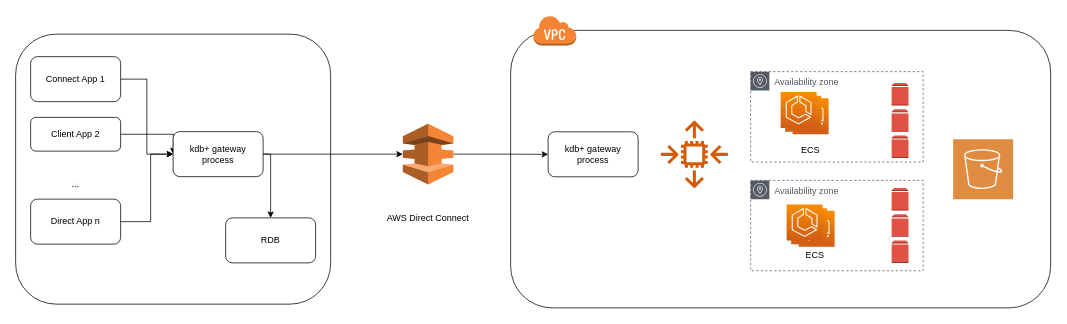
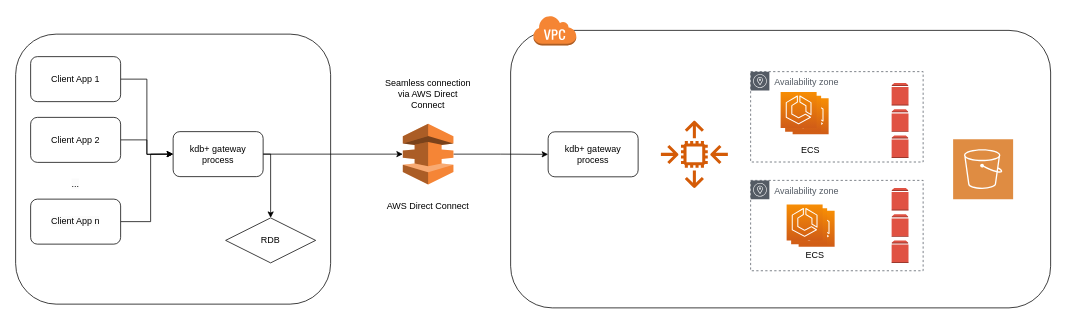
(75, 79) -> (75, 79)
none -> (428, 94)
(75, 134) -> (75, 140)
(428, 218) -> (428, 207)
(75, 222) -> (75, 222)
(270, 240) -> (270, 240)
